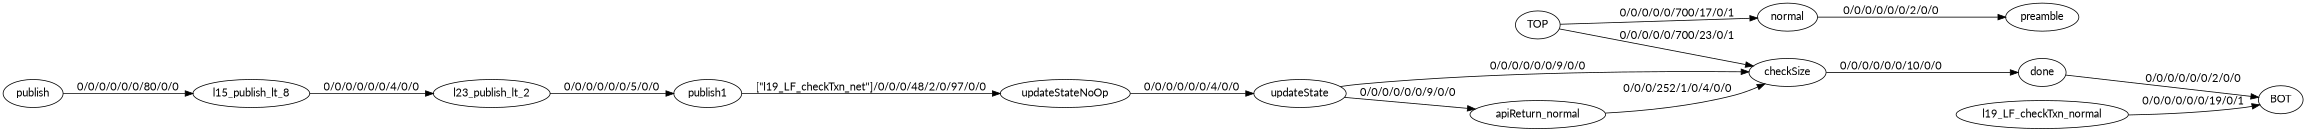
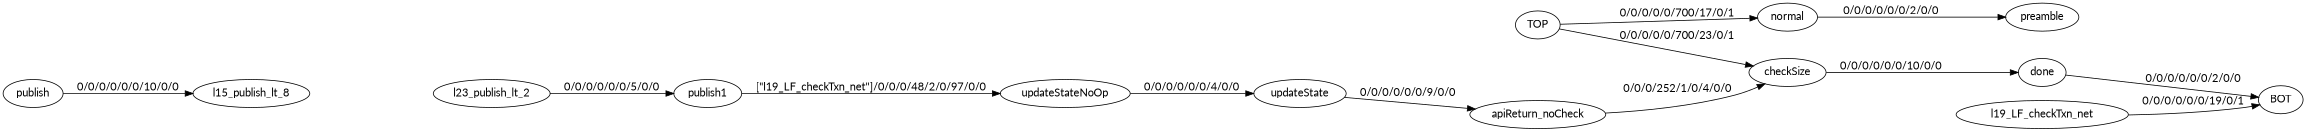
(1540, 74) -> none
(128, 88) -> (128, 88)
(368, 94) -> none
(1538, 115) -> (1538, 115)
(2042, 115) -> (2042, 115)
